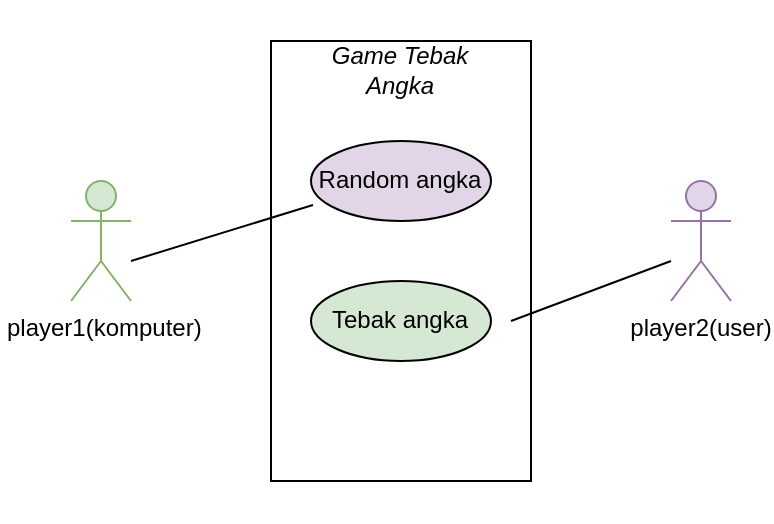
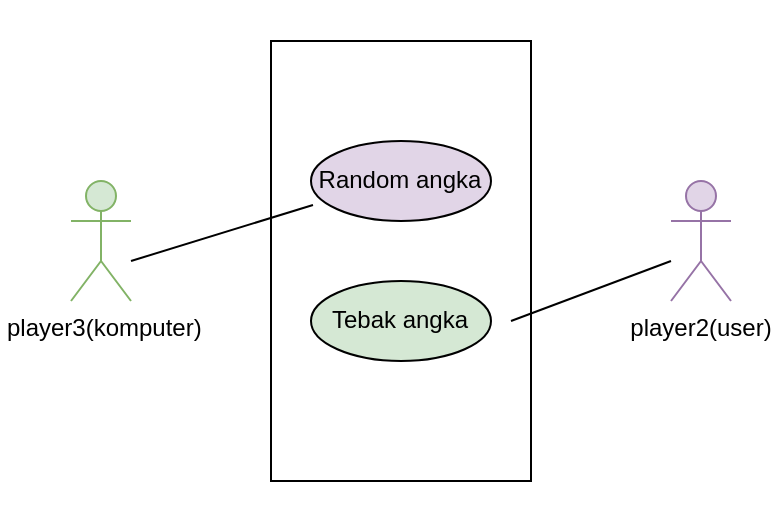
(401, 71) -> none
(102, 329) -> (102, 329)
